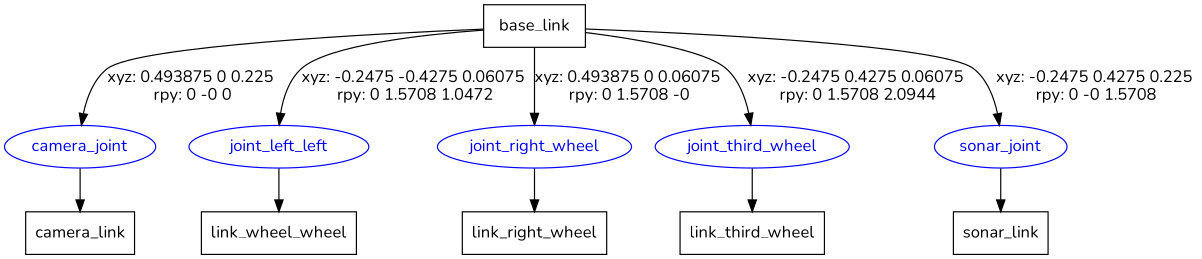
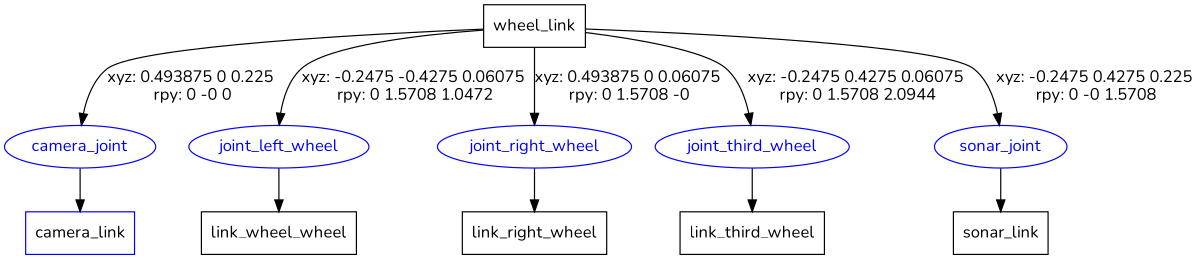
(534, 26) -> (534, 26)
(279, 147) -> (279, 147)
(80, 233) -> (80, 233)
